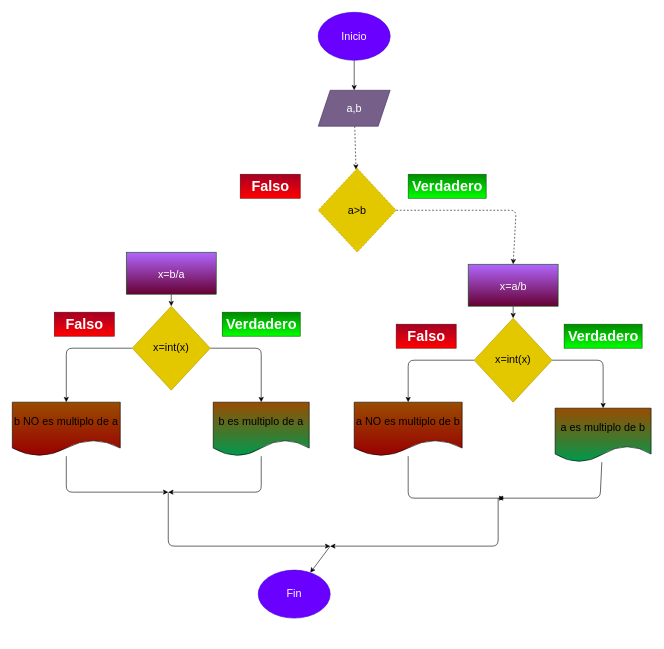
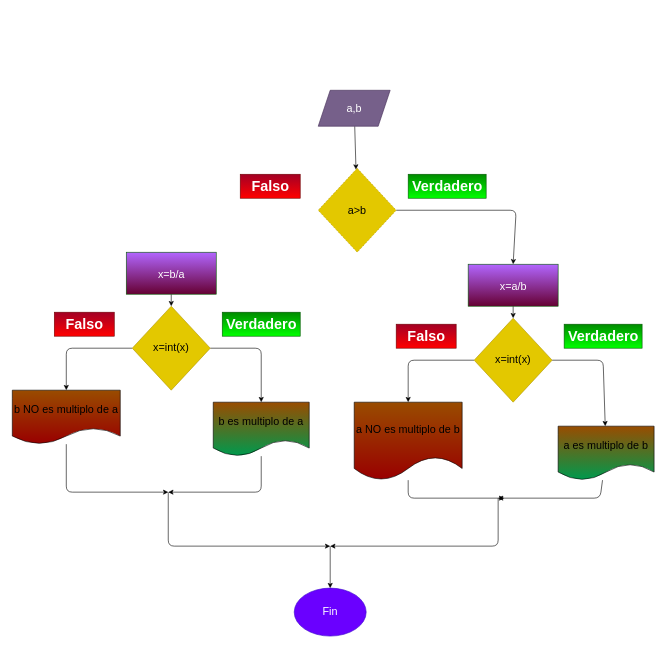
(354, 36) -> none
(354, 84) -> none
(355, 146) -> (355, 146)
(479, 210) -> (479, 210)
(66, 429) -> (66, 417)
(408, 429) -> (408, 441)
(603, 435) -> (606, 453)
(294, 594) -> (330, 612)
